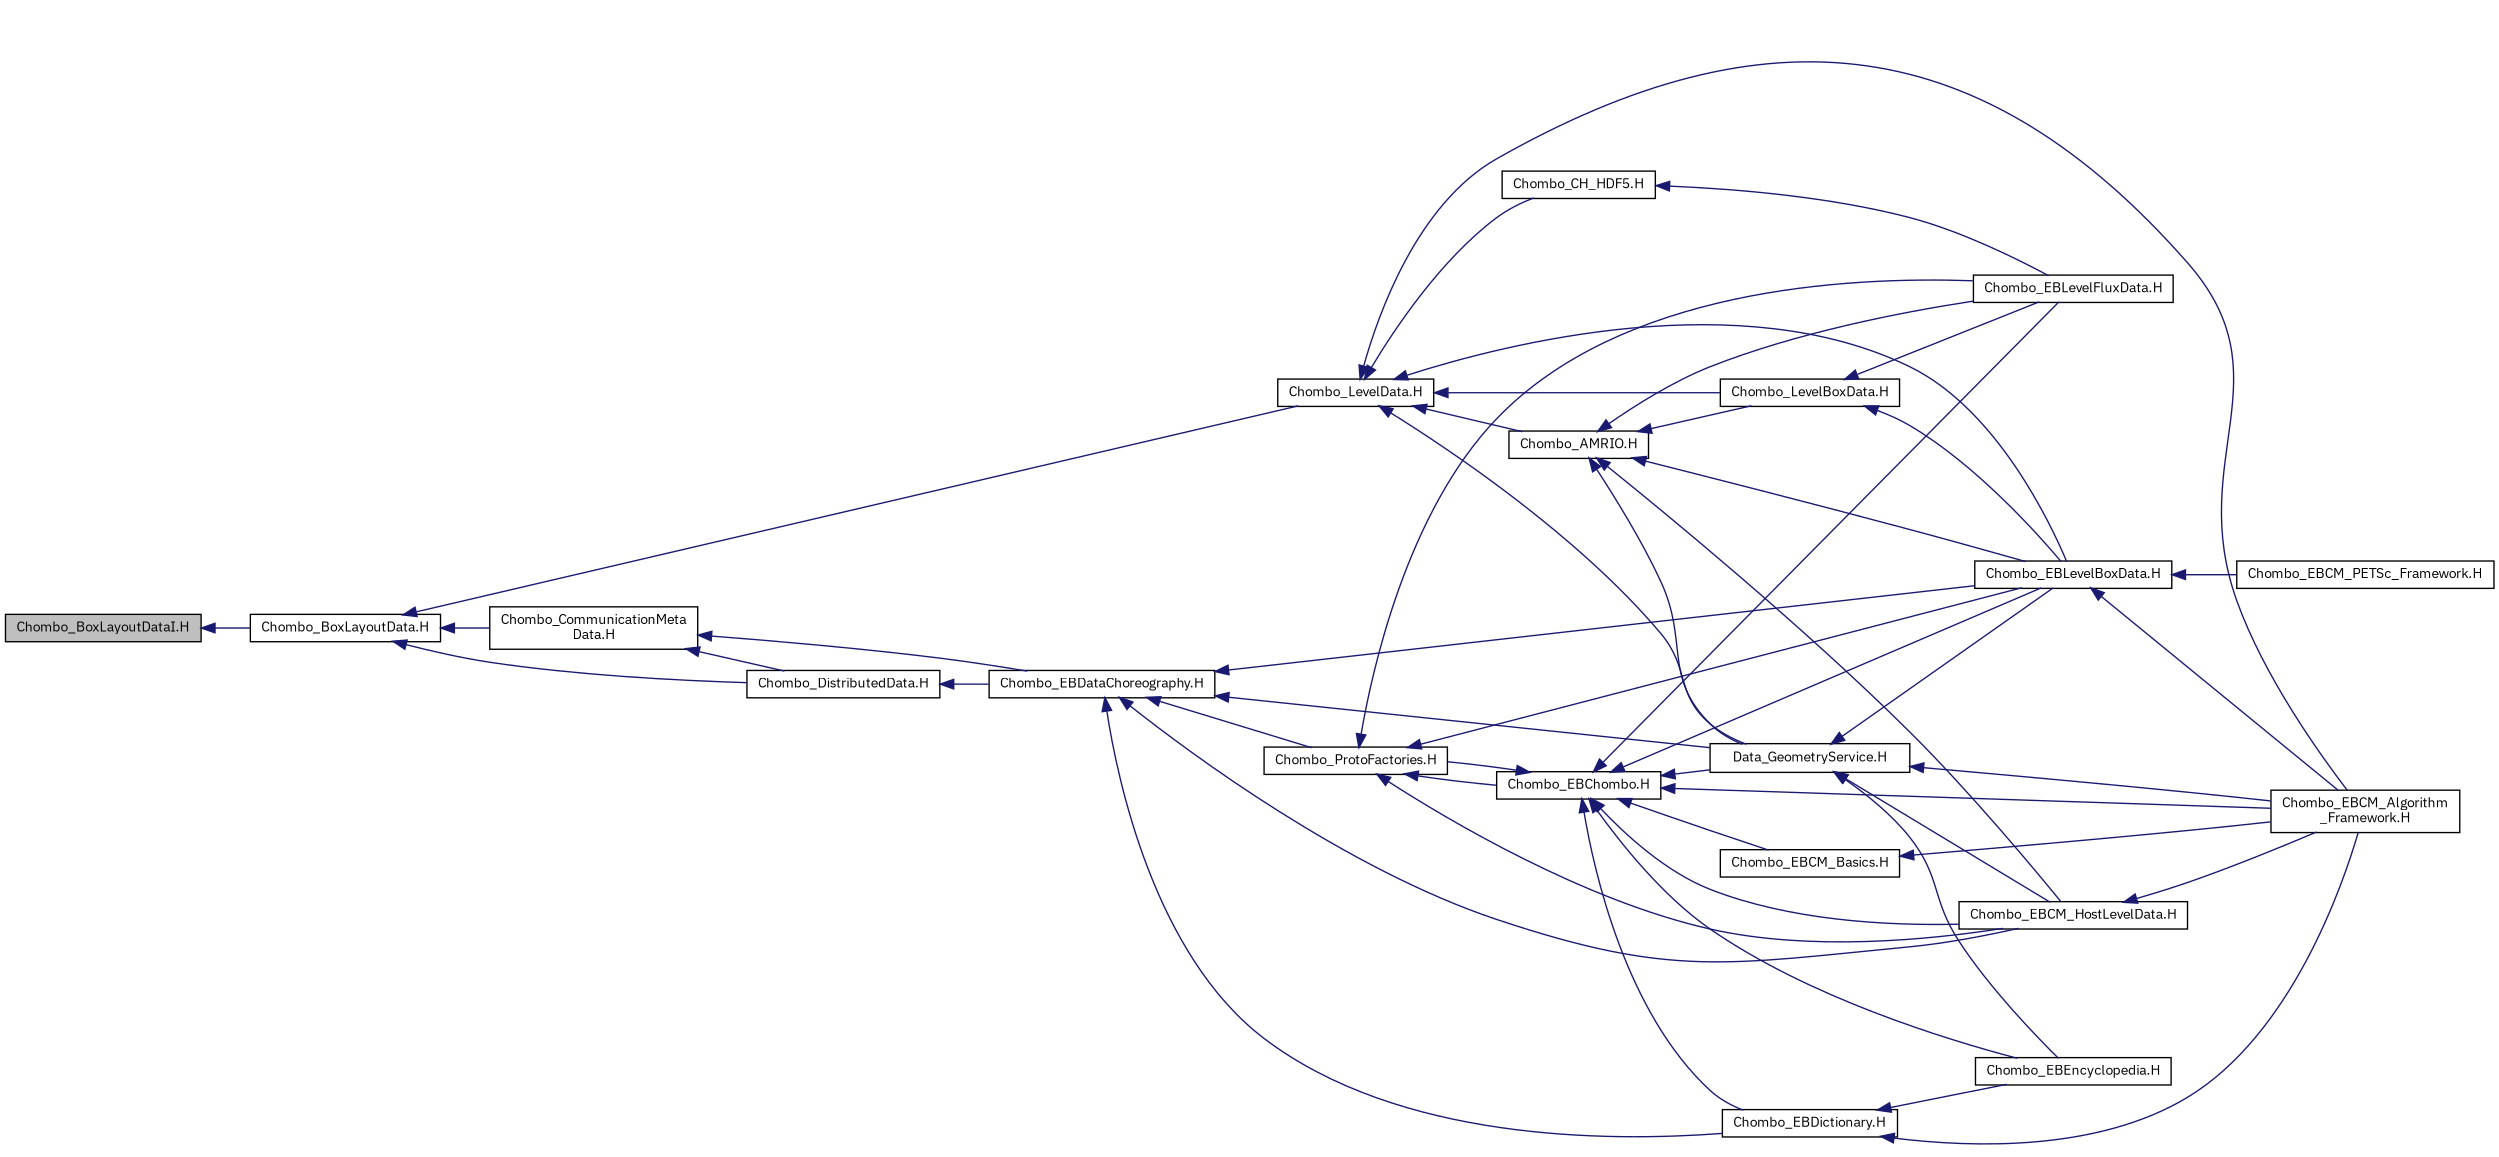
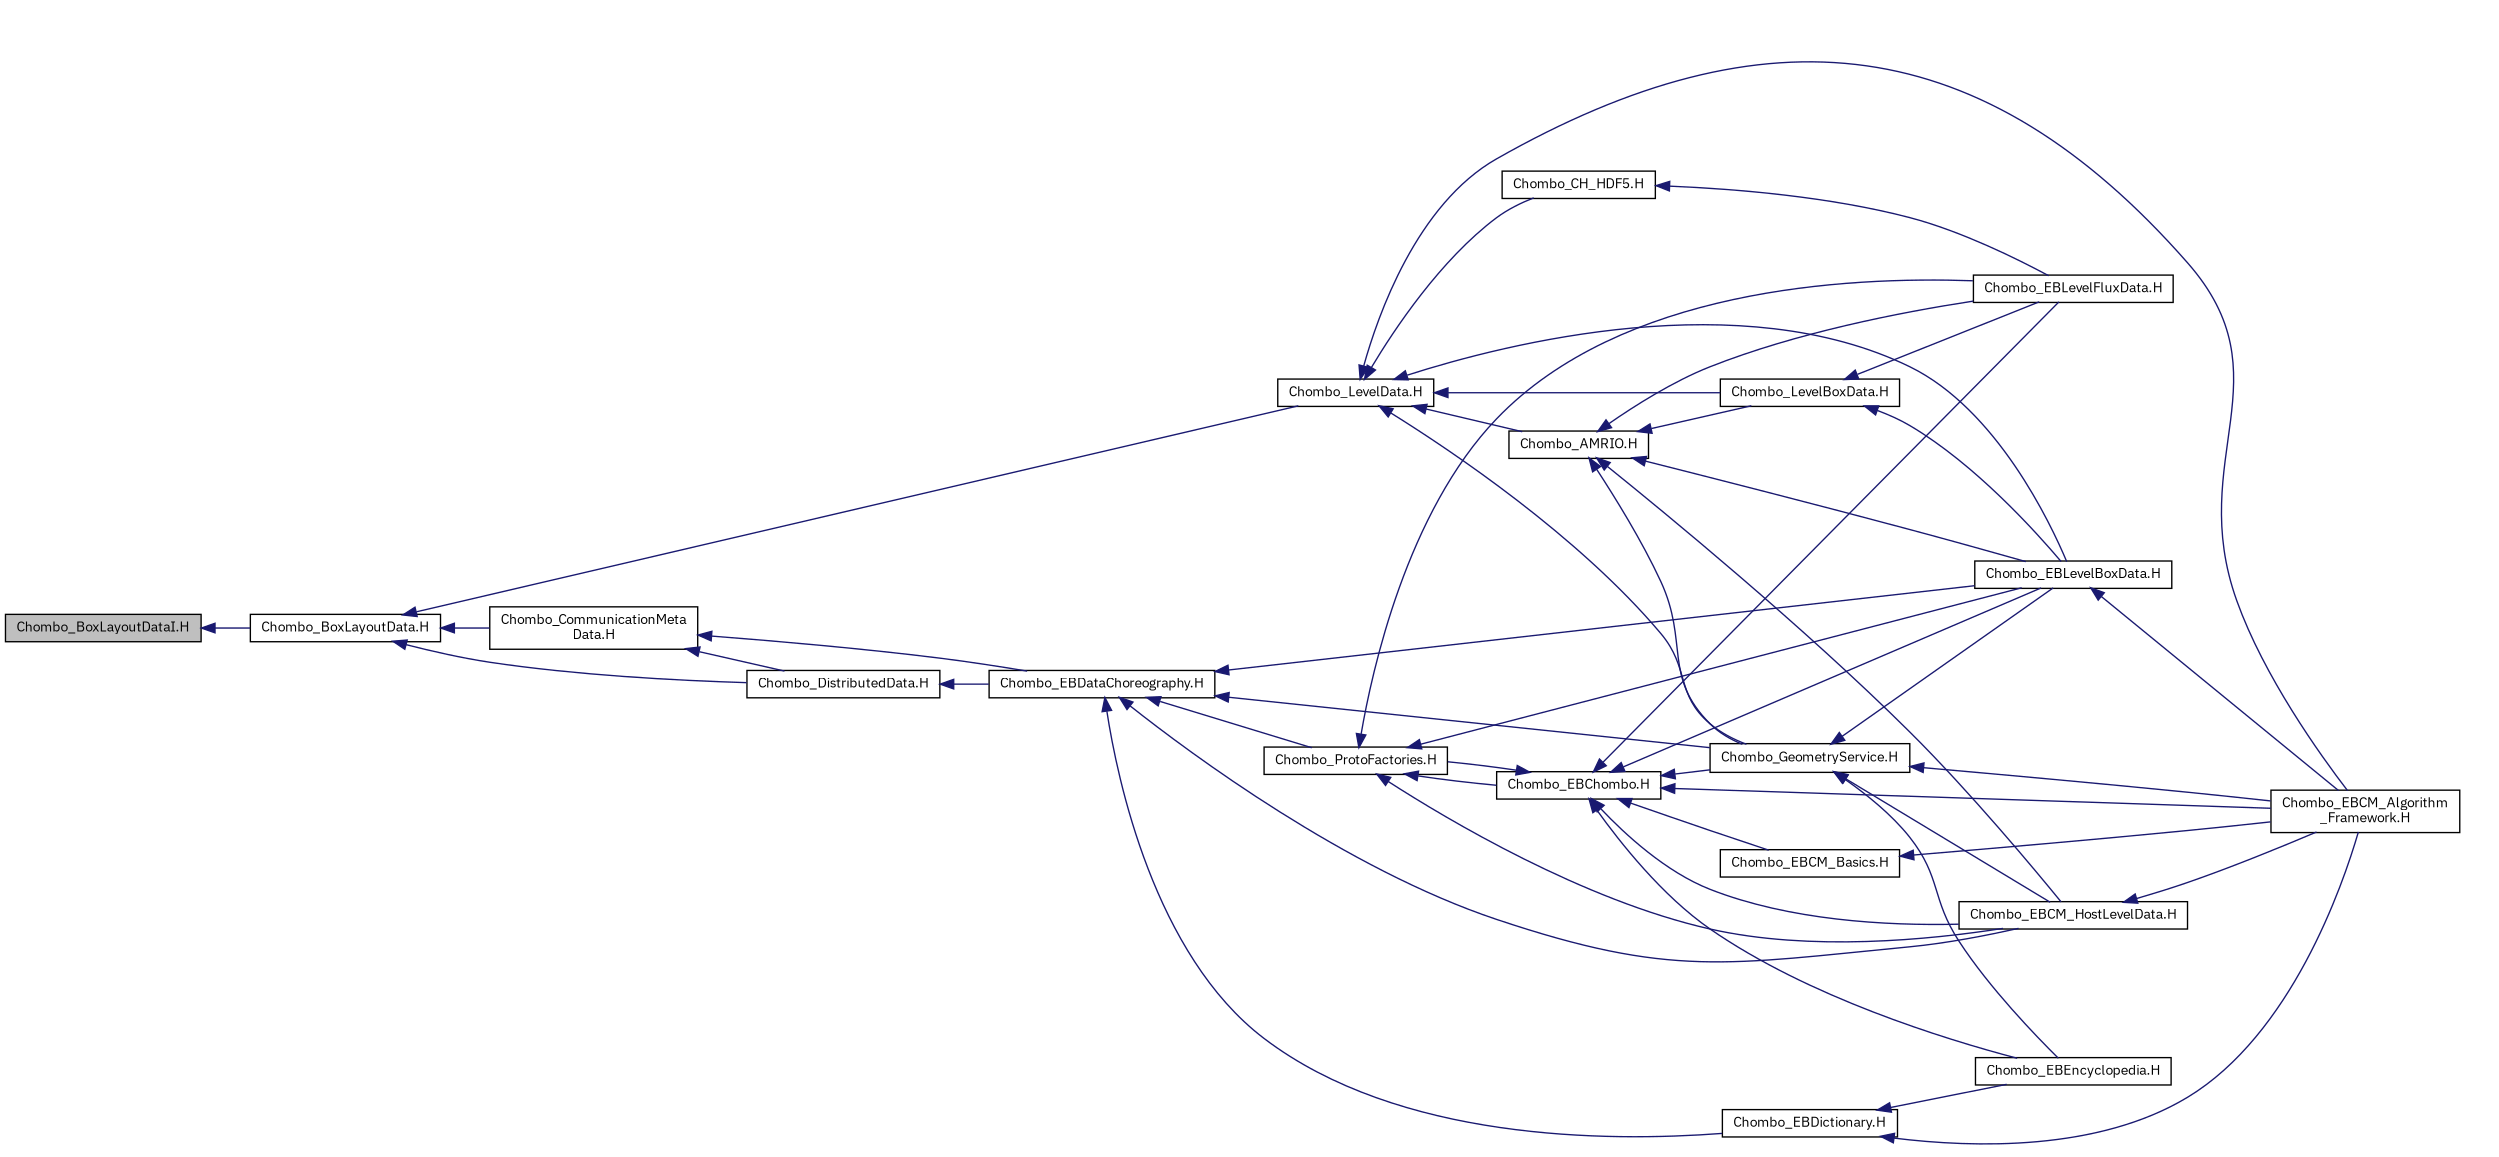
(2365, 575) -> none
(1810, 758) -> (1810, 758)
(1634, 979) -> none
